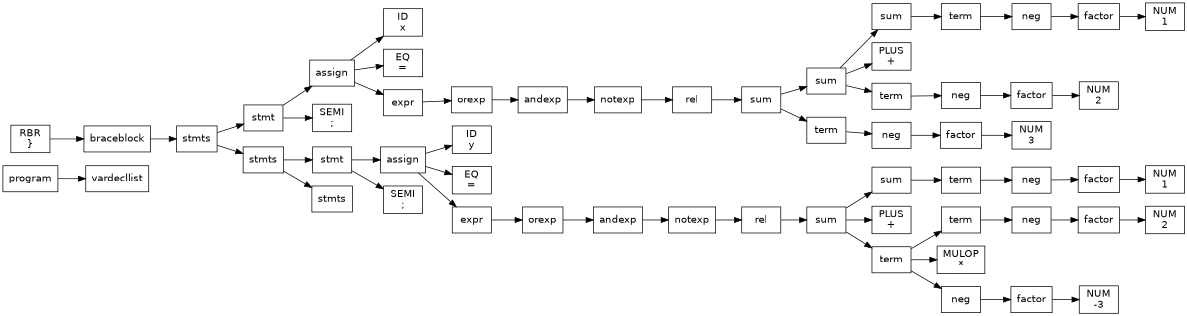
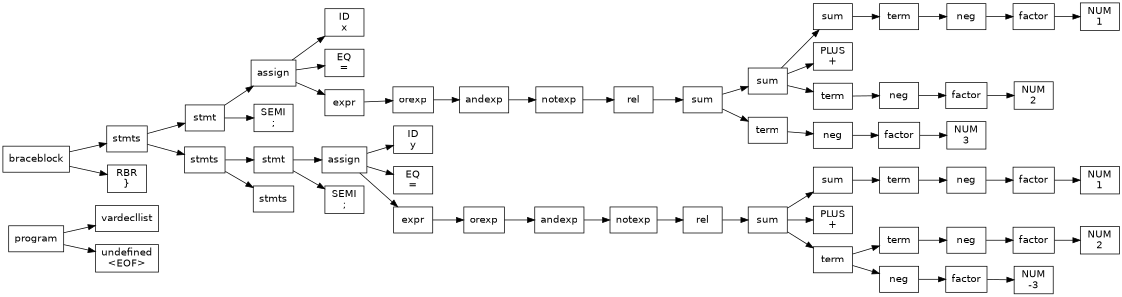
(63, 139) -> (85, 170)
none -> (127, 258)
(961, 260) -> none
